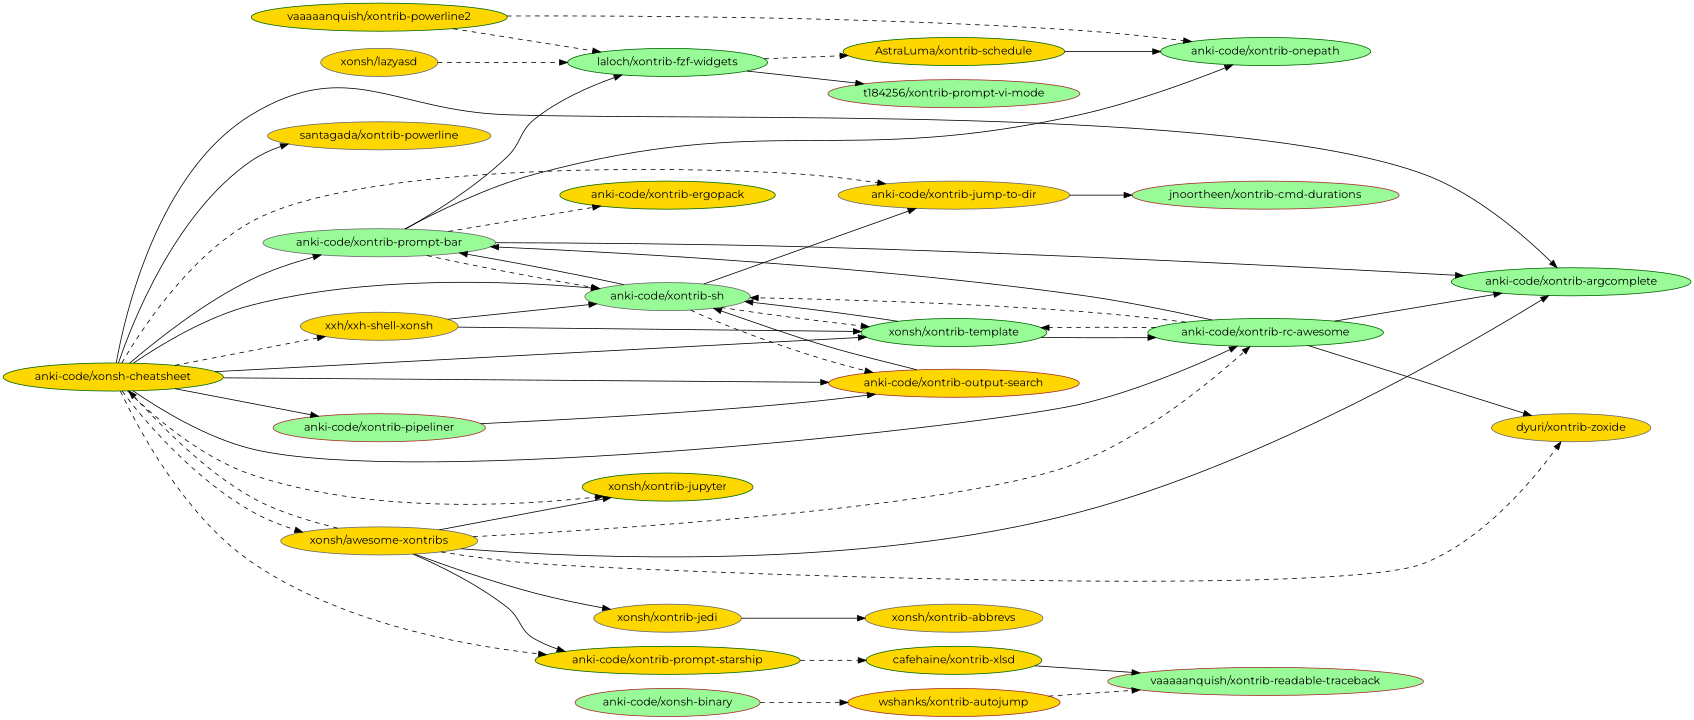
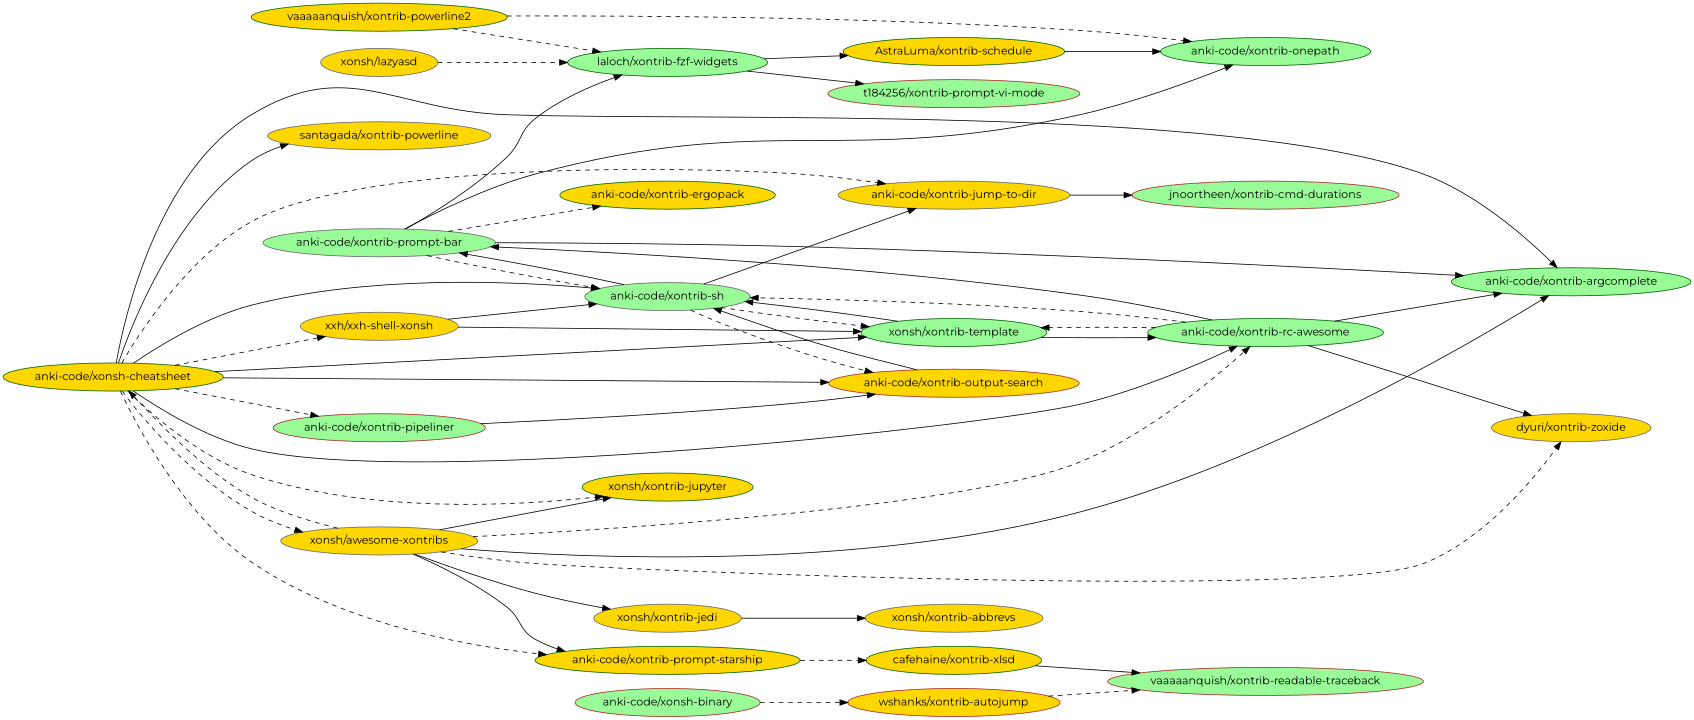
(802, 57) -> (802, 57)
(216, 299) -> none
(243, 402) -> (243, 402)
